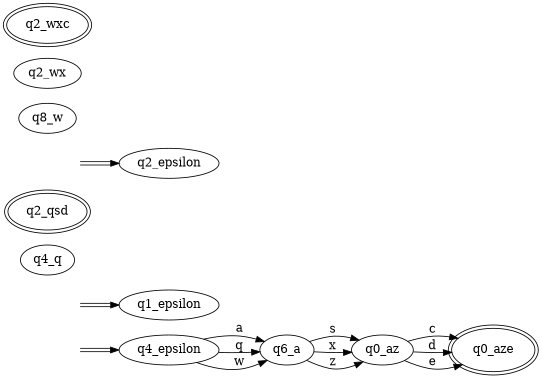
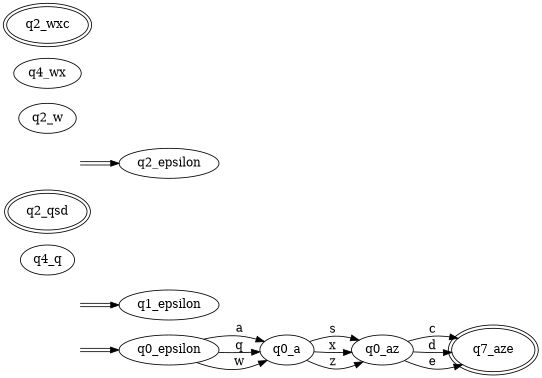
(48, 73) -> (48, 73)
(48, 118) -> (48, 118)
(169, 350) -> (169, 350)
(287, 350) -> (287, 350)
(493, 350) -> (493, 350)
